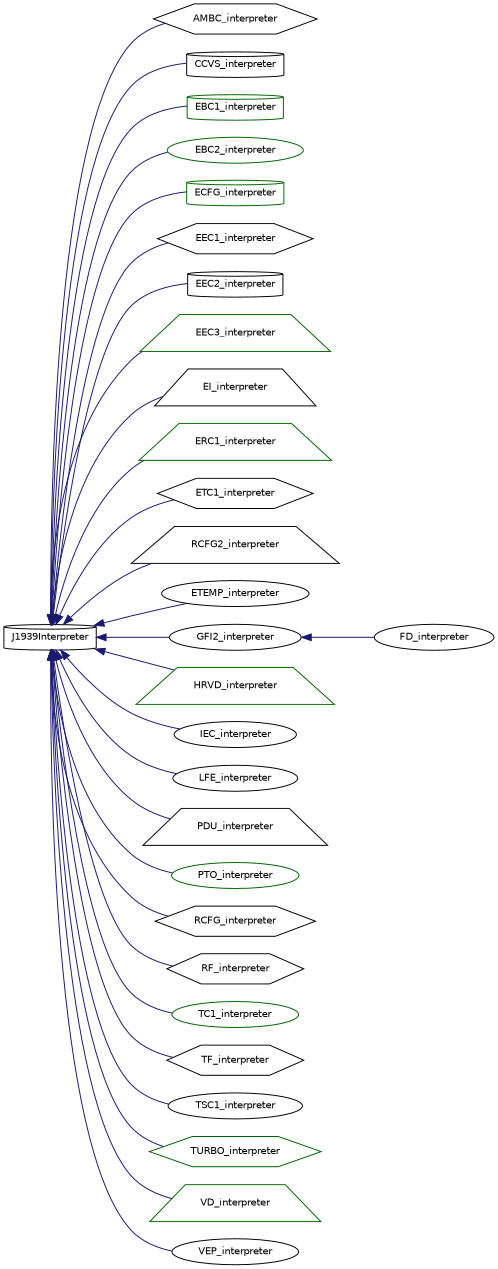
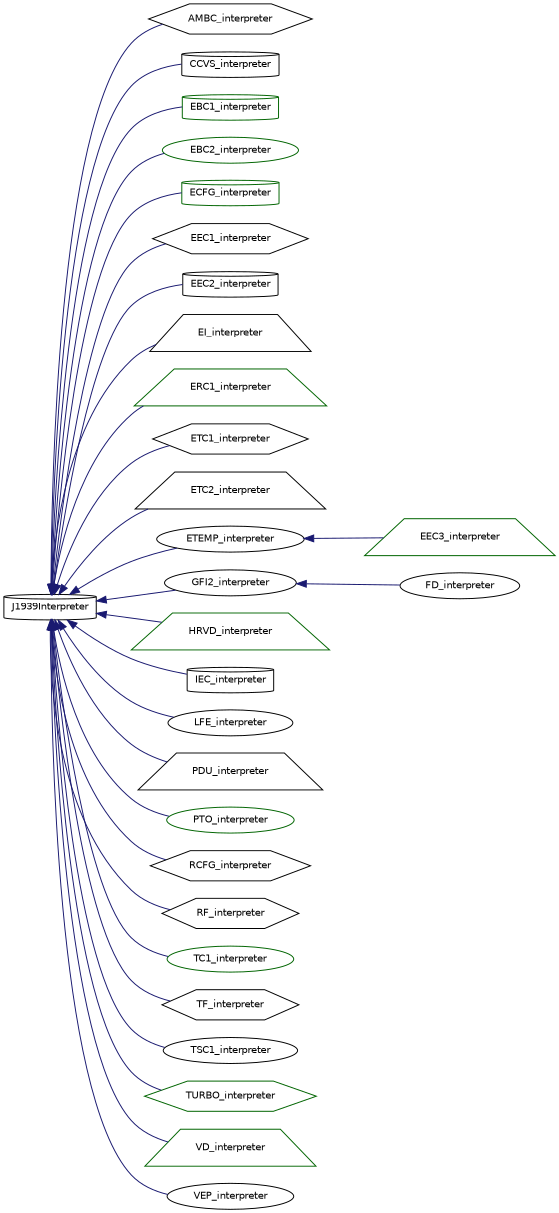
(94, 413) -> (349, 538)
(235, 545) -> (230, 490)
(235, 734) -> (230, 680)
